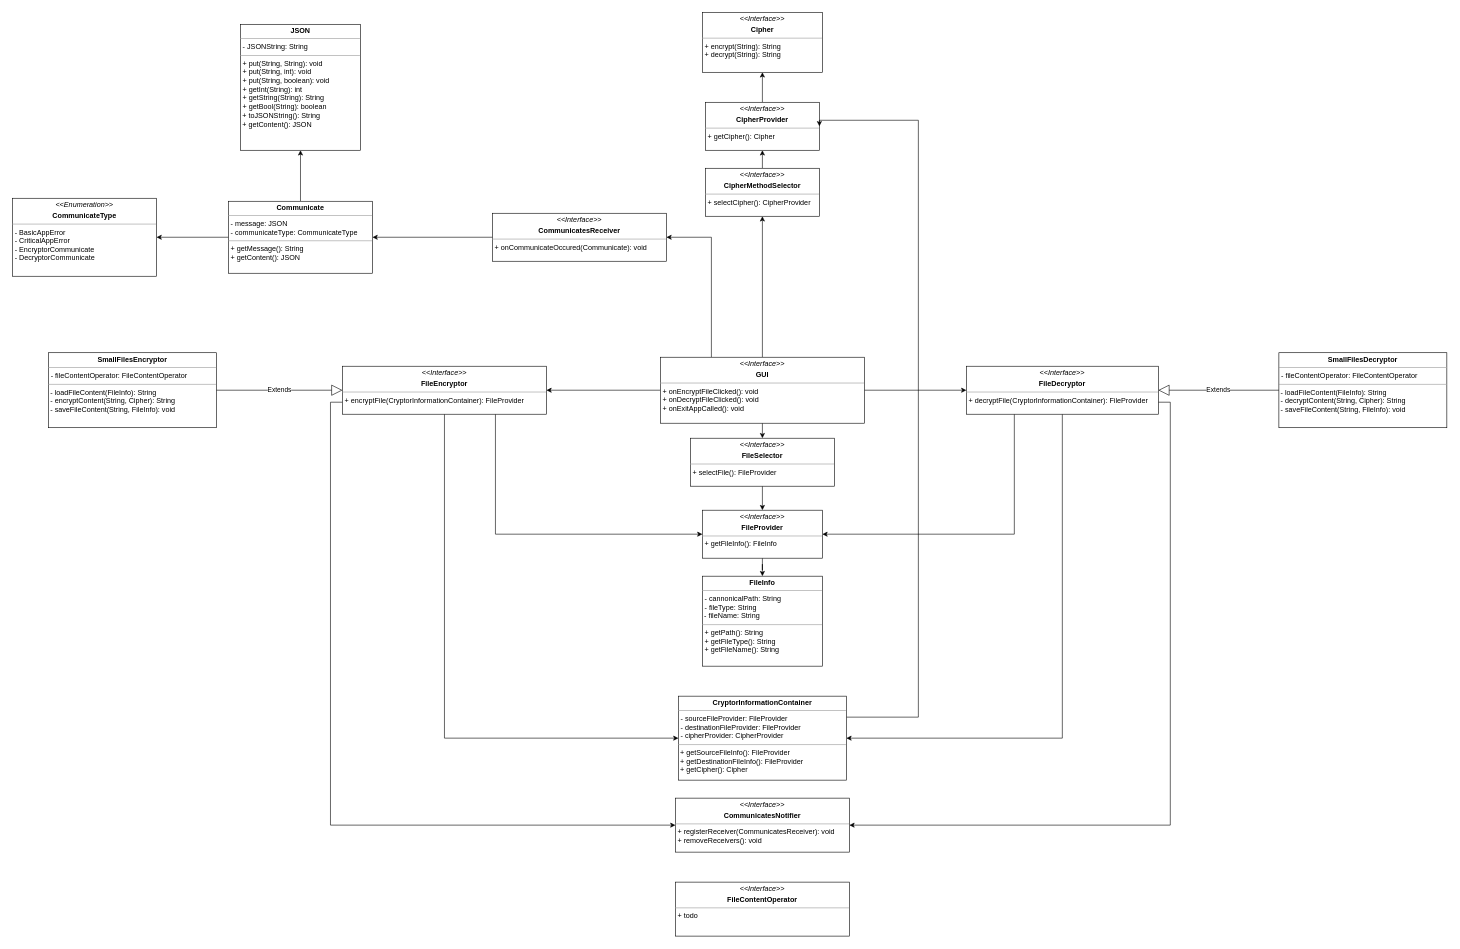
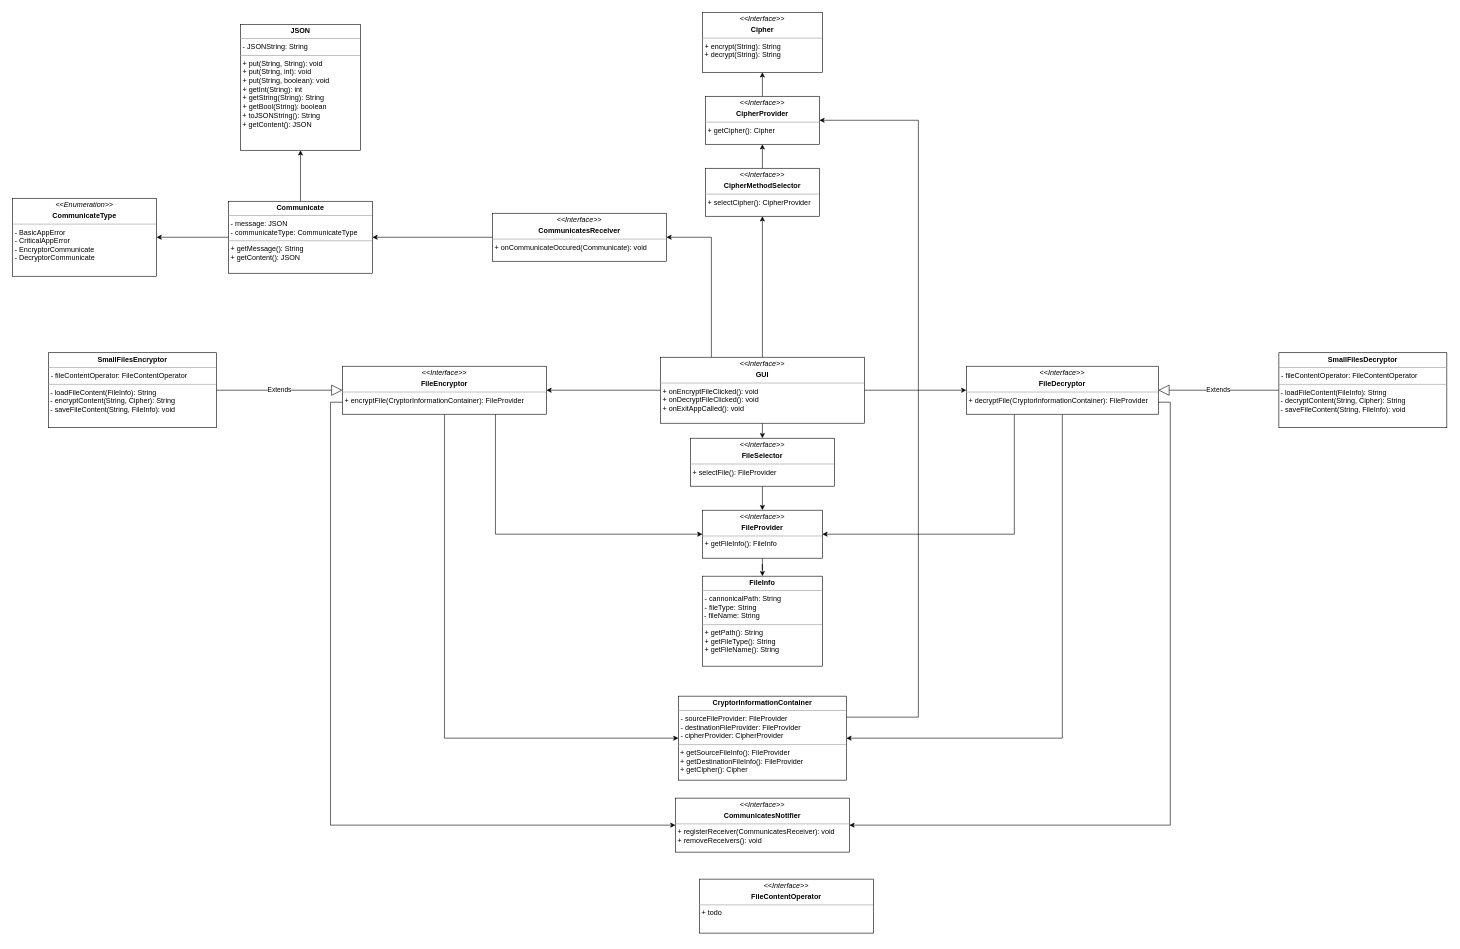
(762, 126) -> (762, 120)
(762, 909) -> (786, 906)
